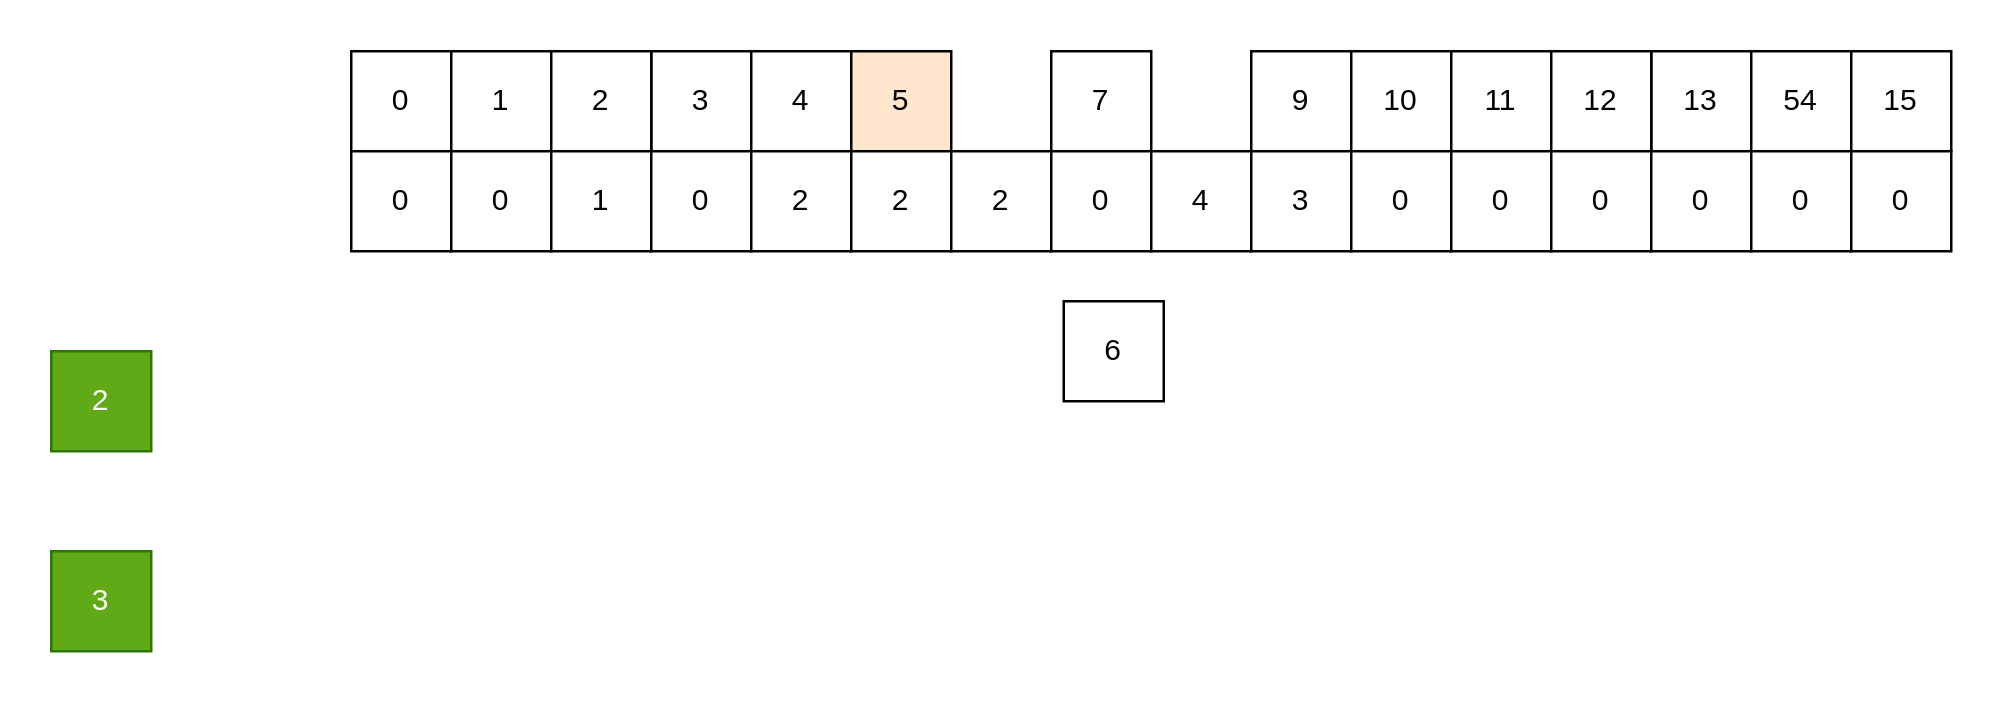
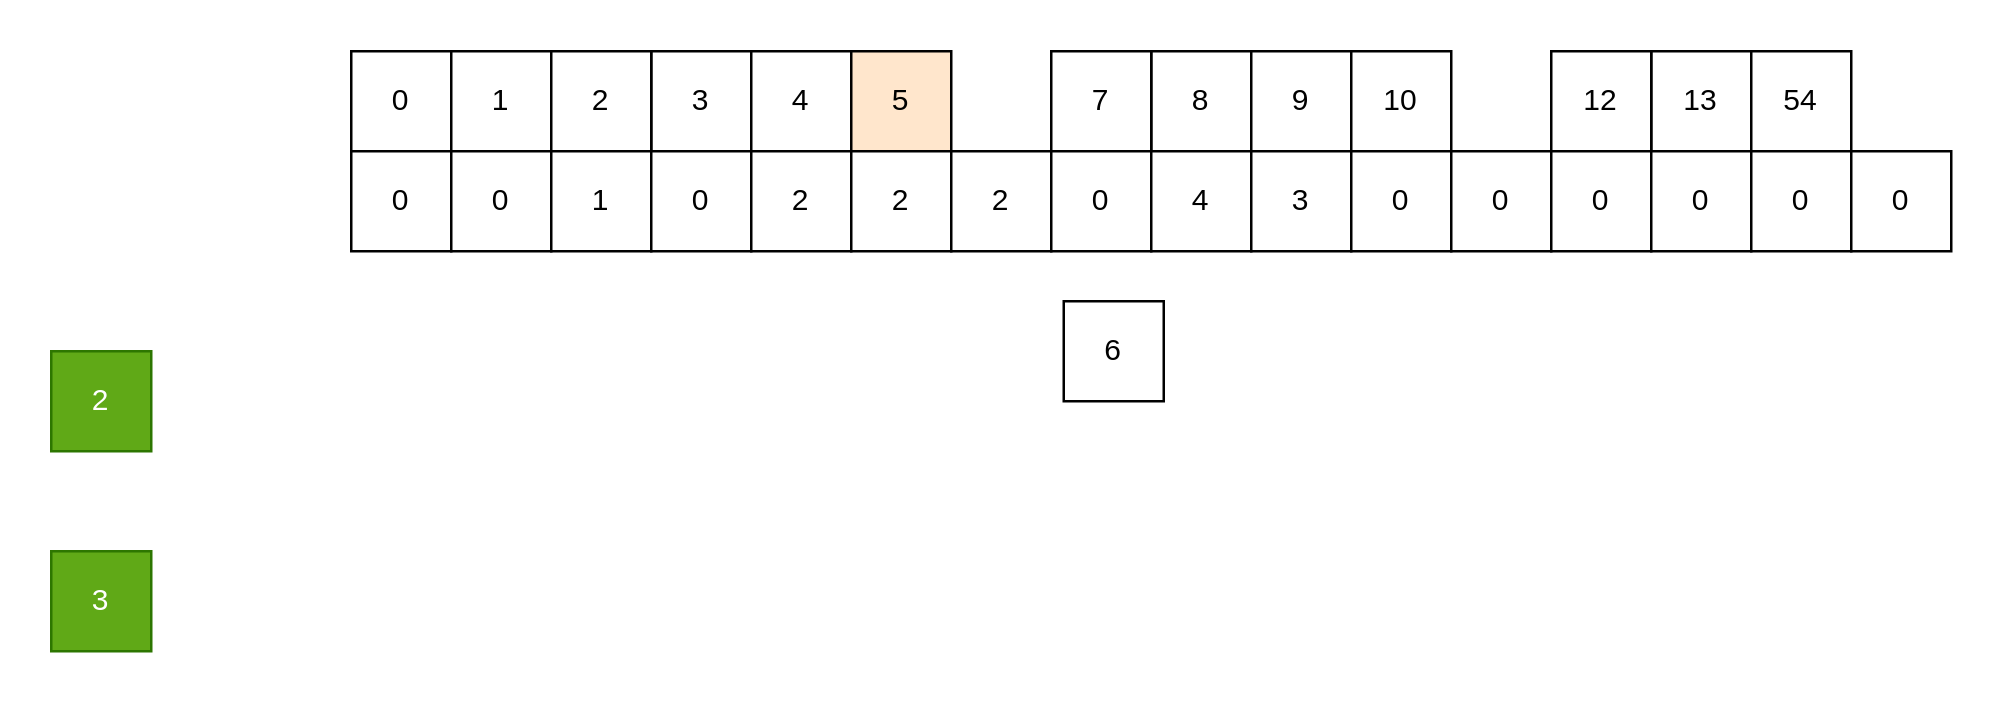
none -> (1201, 101)
(1501, 101) -> none
(1901, 101) -> none
